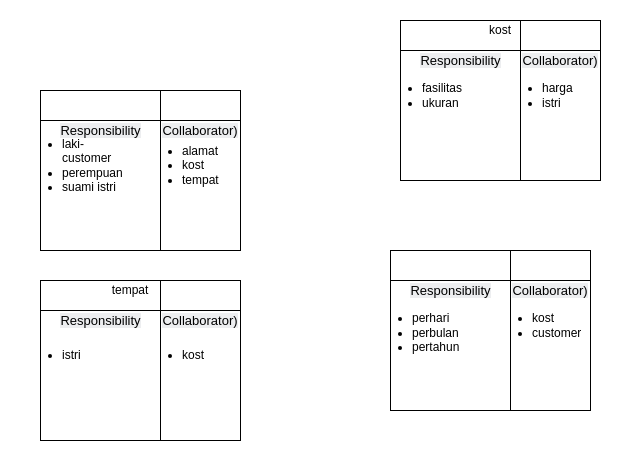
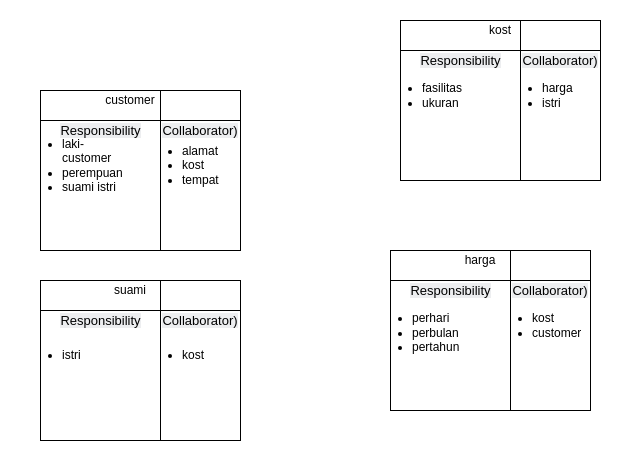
none -> (131, 101)
none -> (481, 261)
(131, 291) -> (131, 291)
